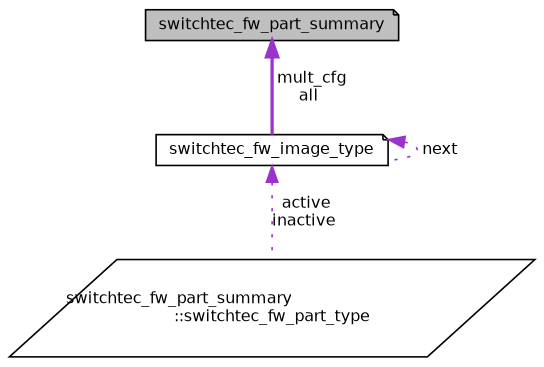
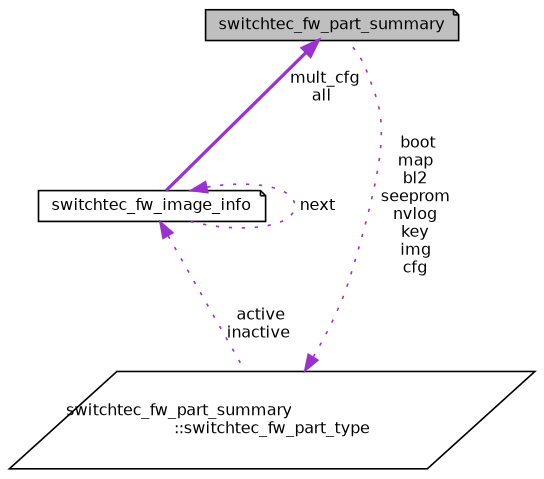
(272, 150) -> (152, 206)
none -> (371, 200)
